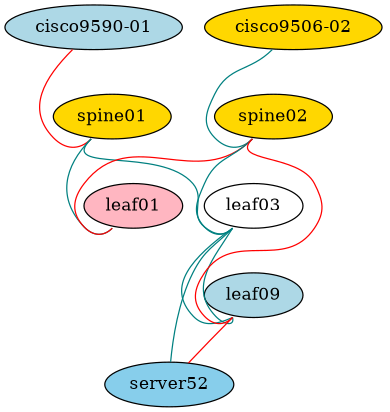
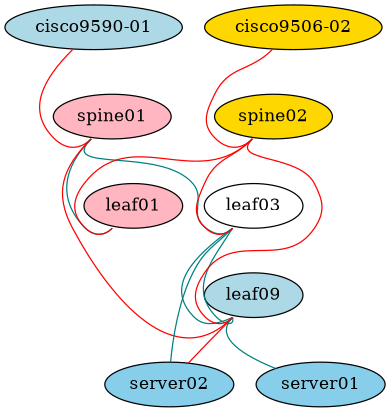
(211, 101) -> (211, 101)
(112, 117) -> (112, 117)
(203, 186) -> (203, 186)
none -> (103, 277)
(169, 384) -> (169, 384)
none -> (321, 384)
